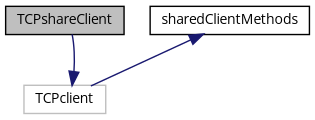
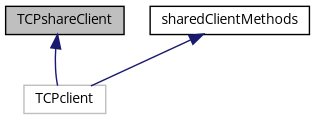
(74, 53) -> (55, 67)
